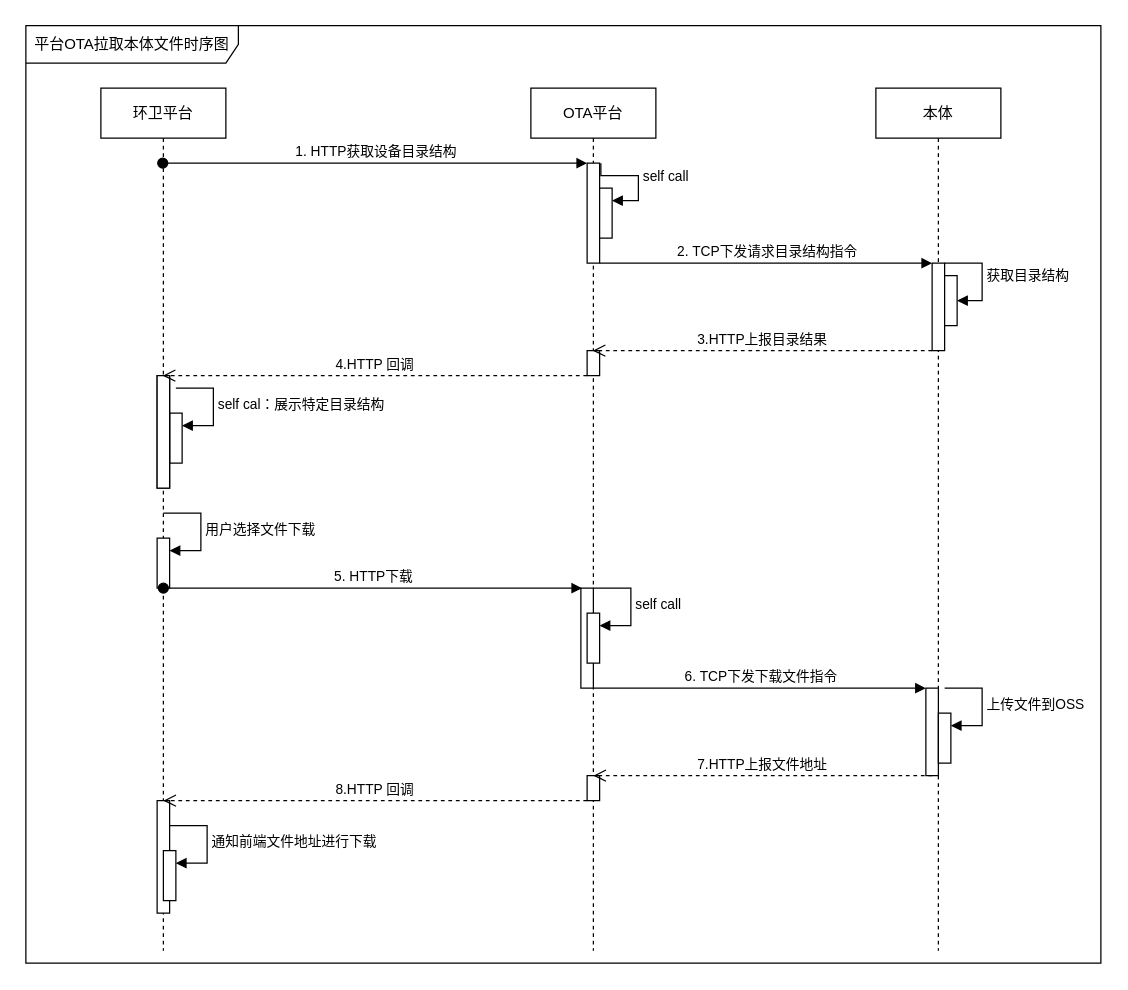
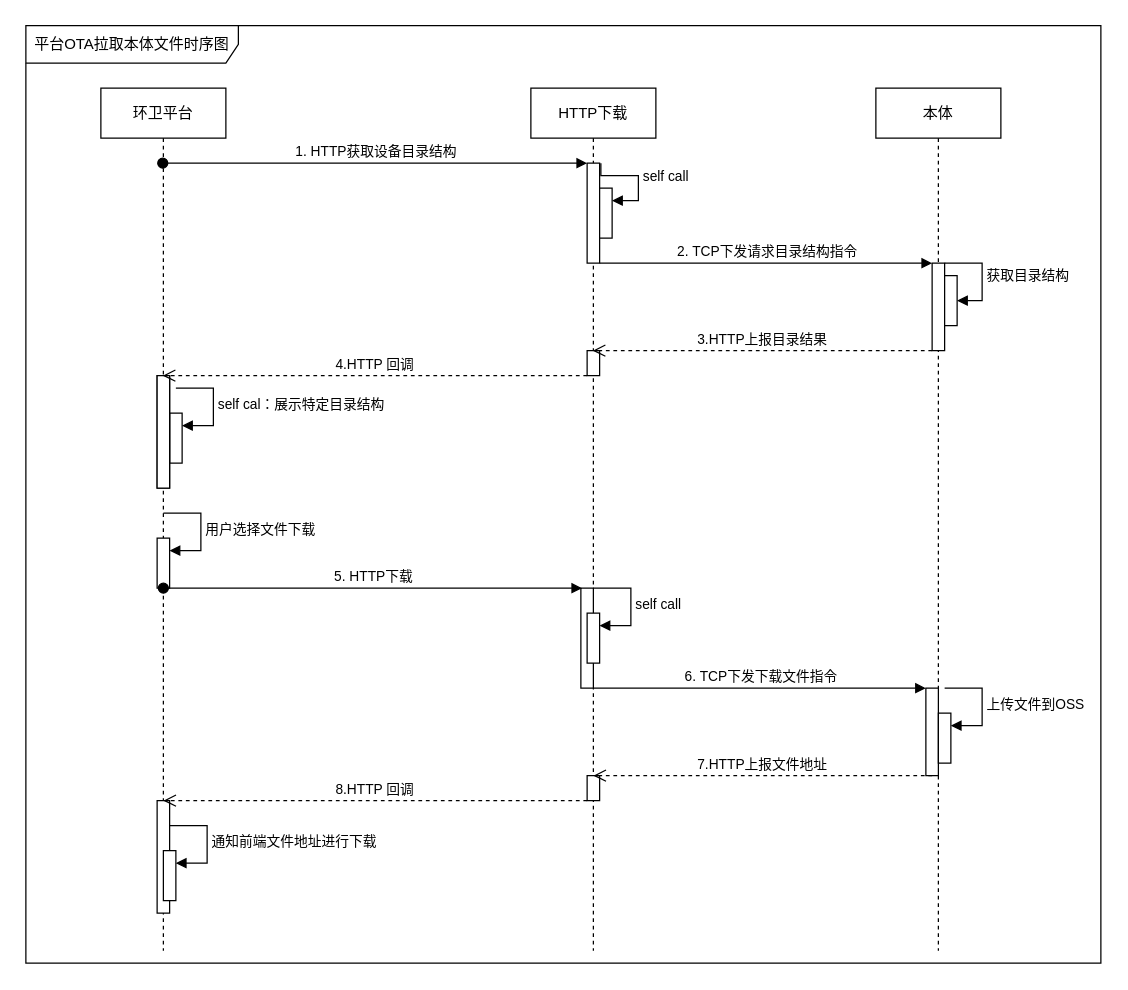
(593, 113) -> (593, 113)
